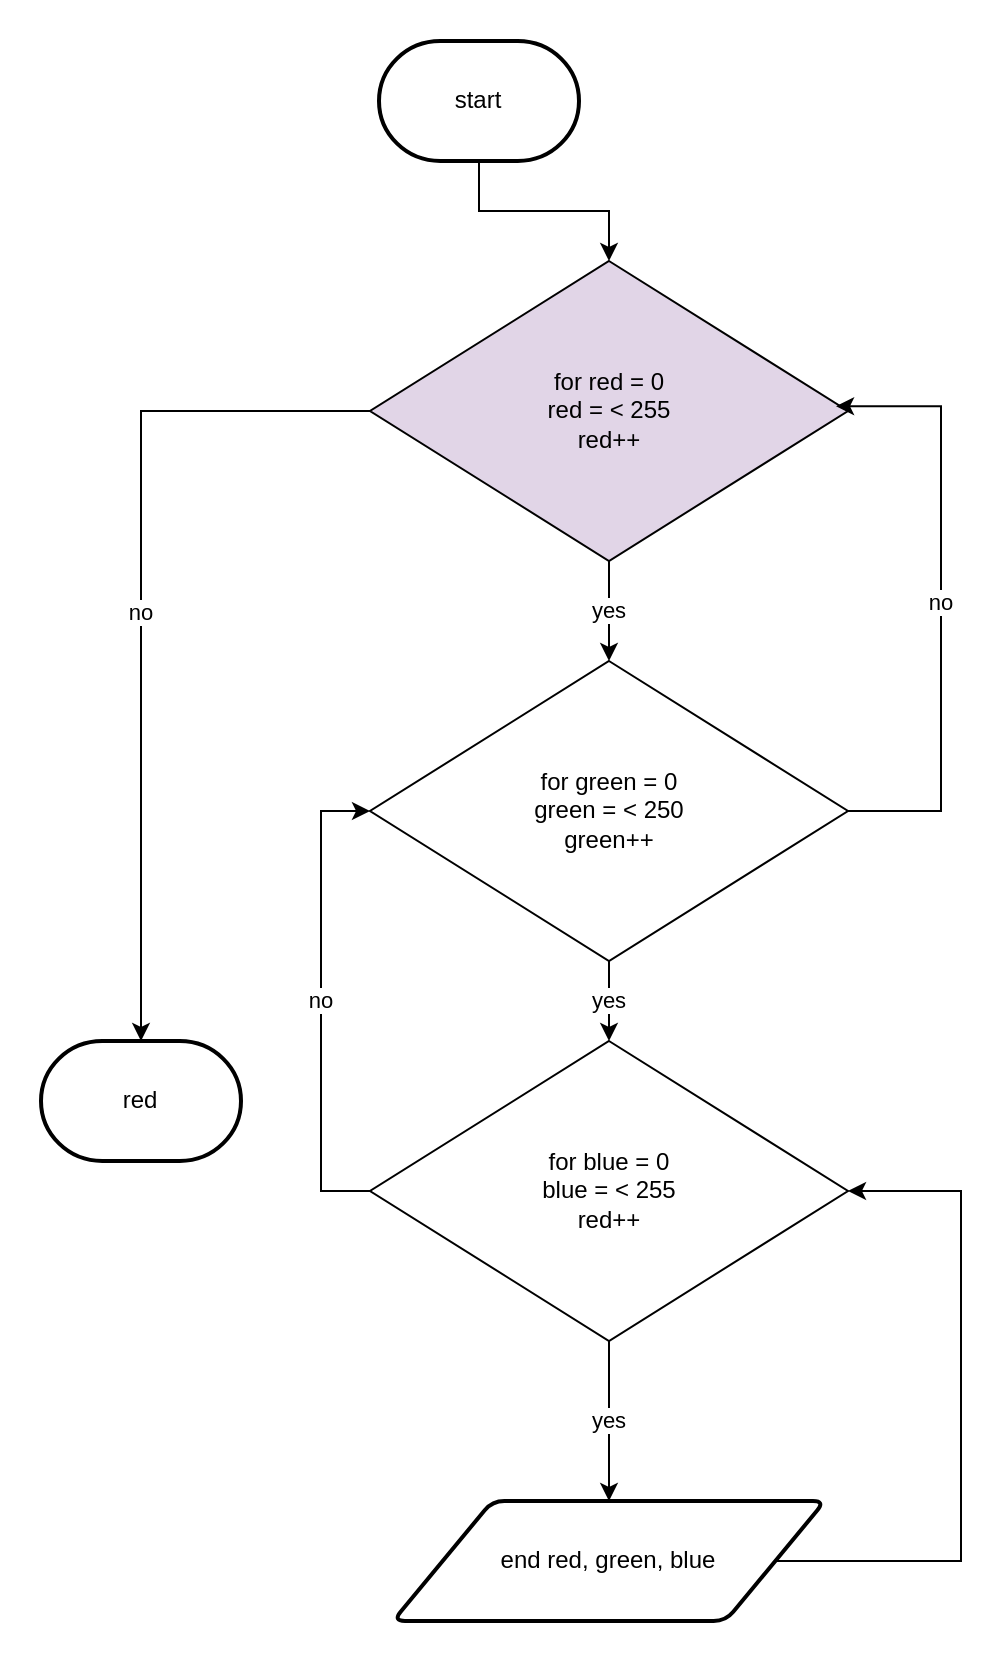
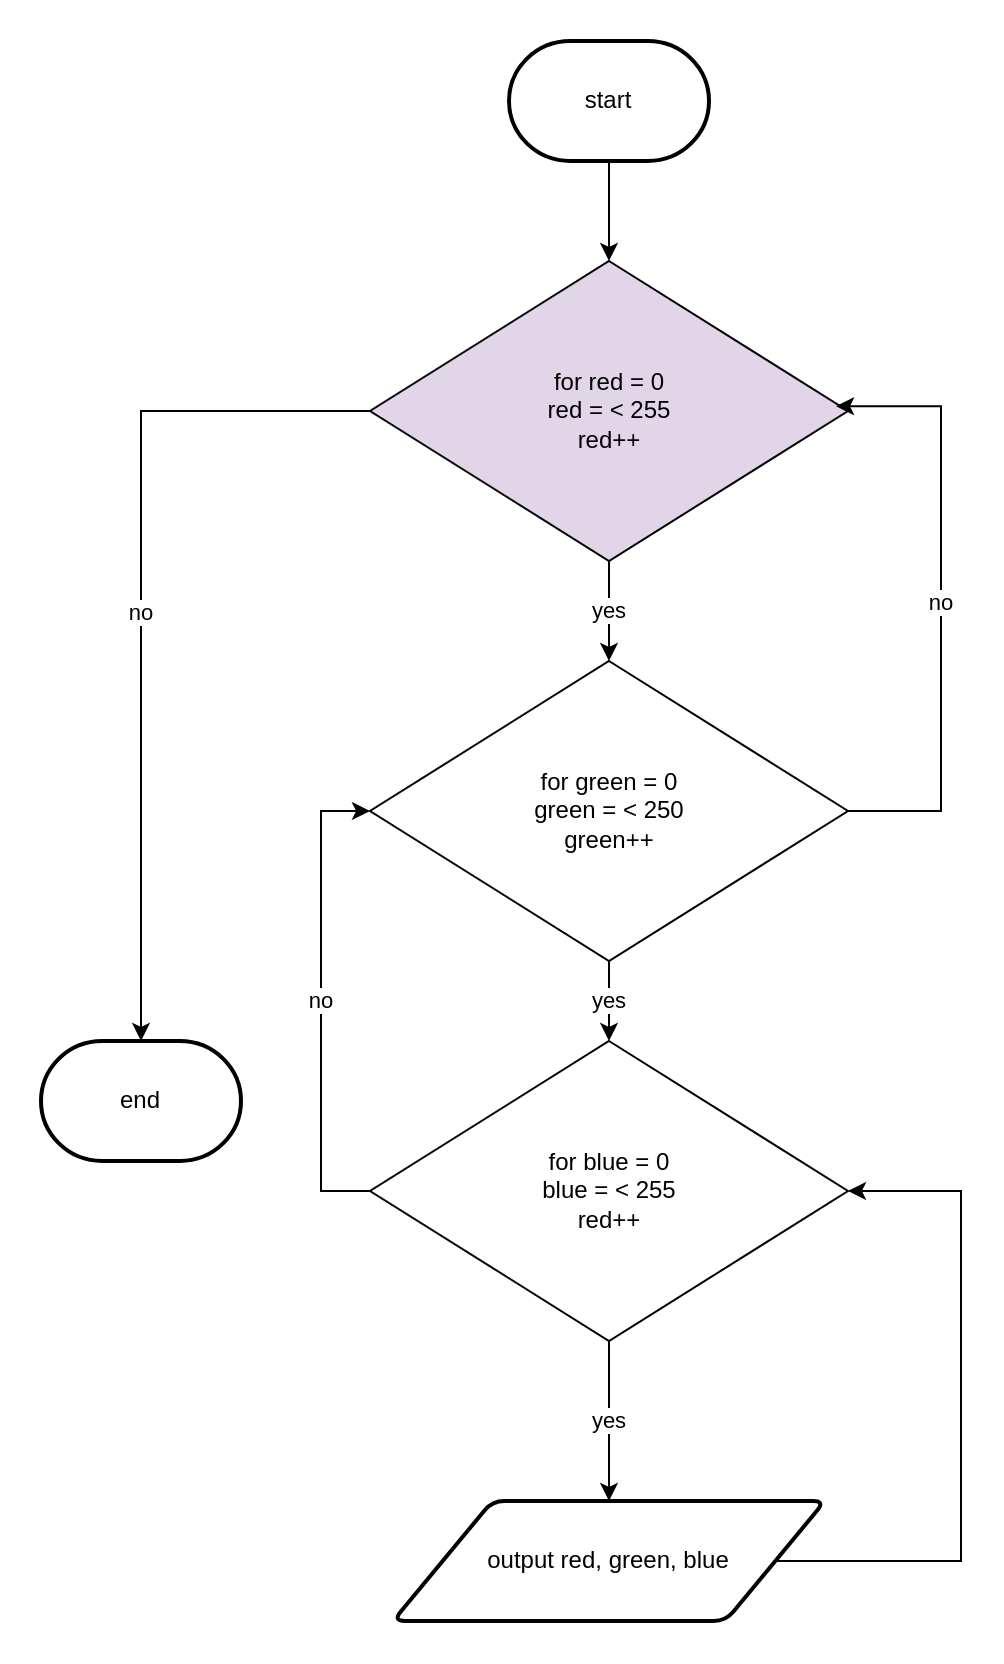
(479, 101) -> (609, 101)
(141, 1101) -> (141, 1101)
(609, 1561) -> (609, 1561)
